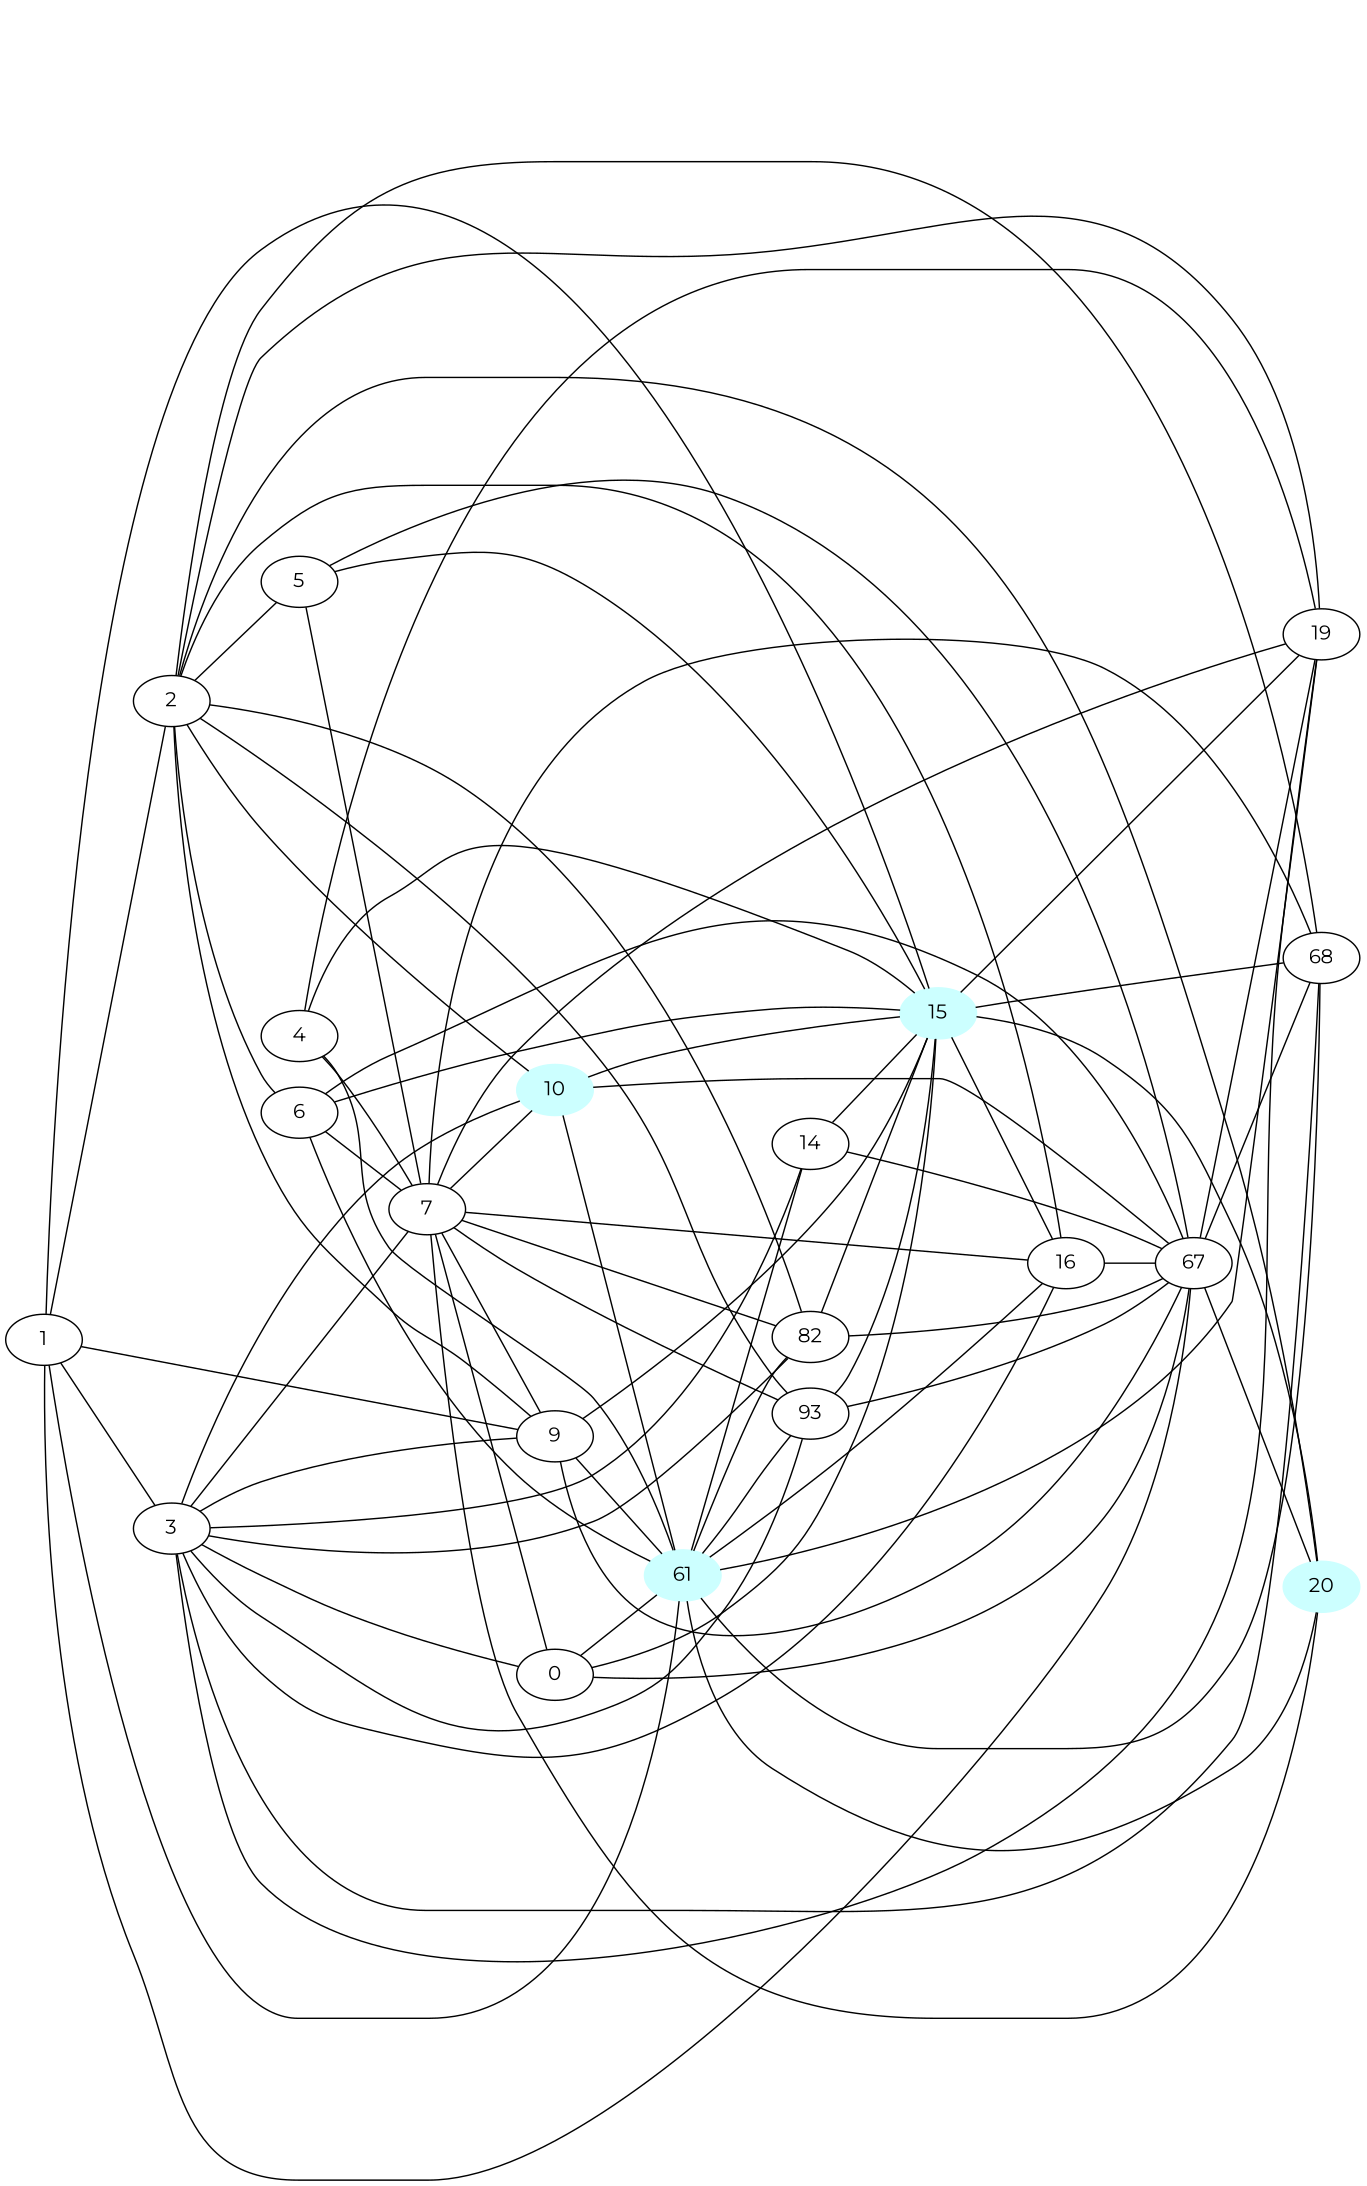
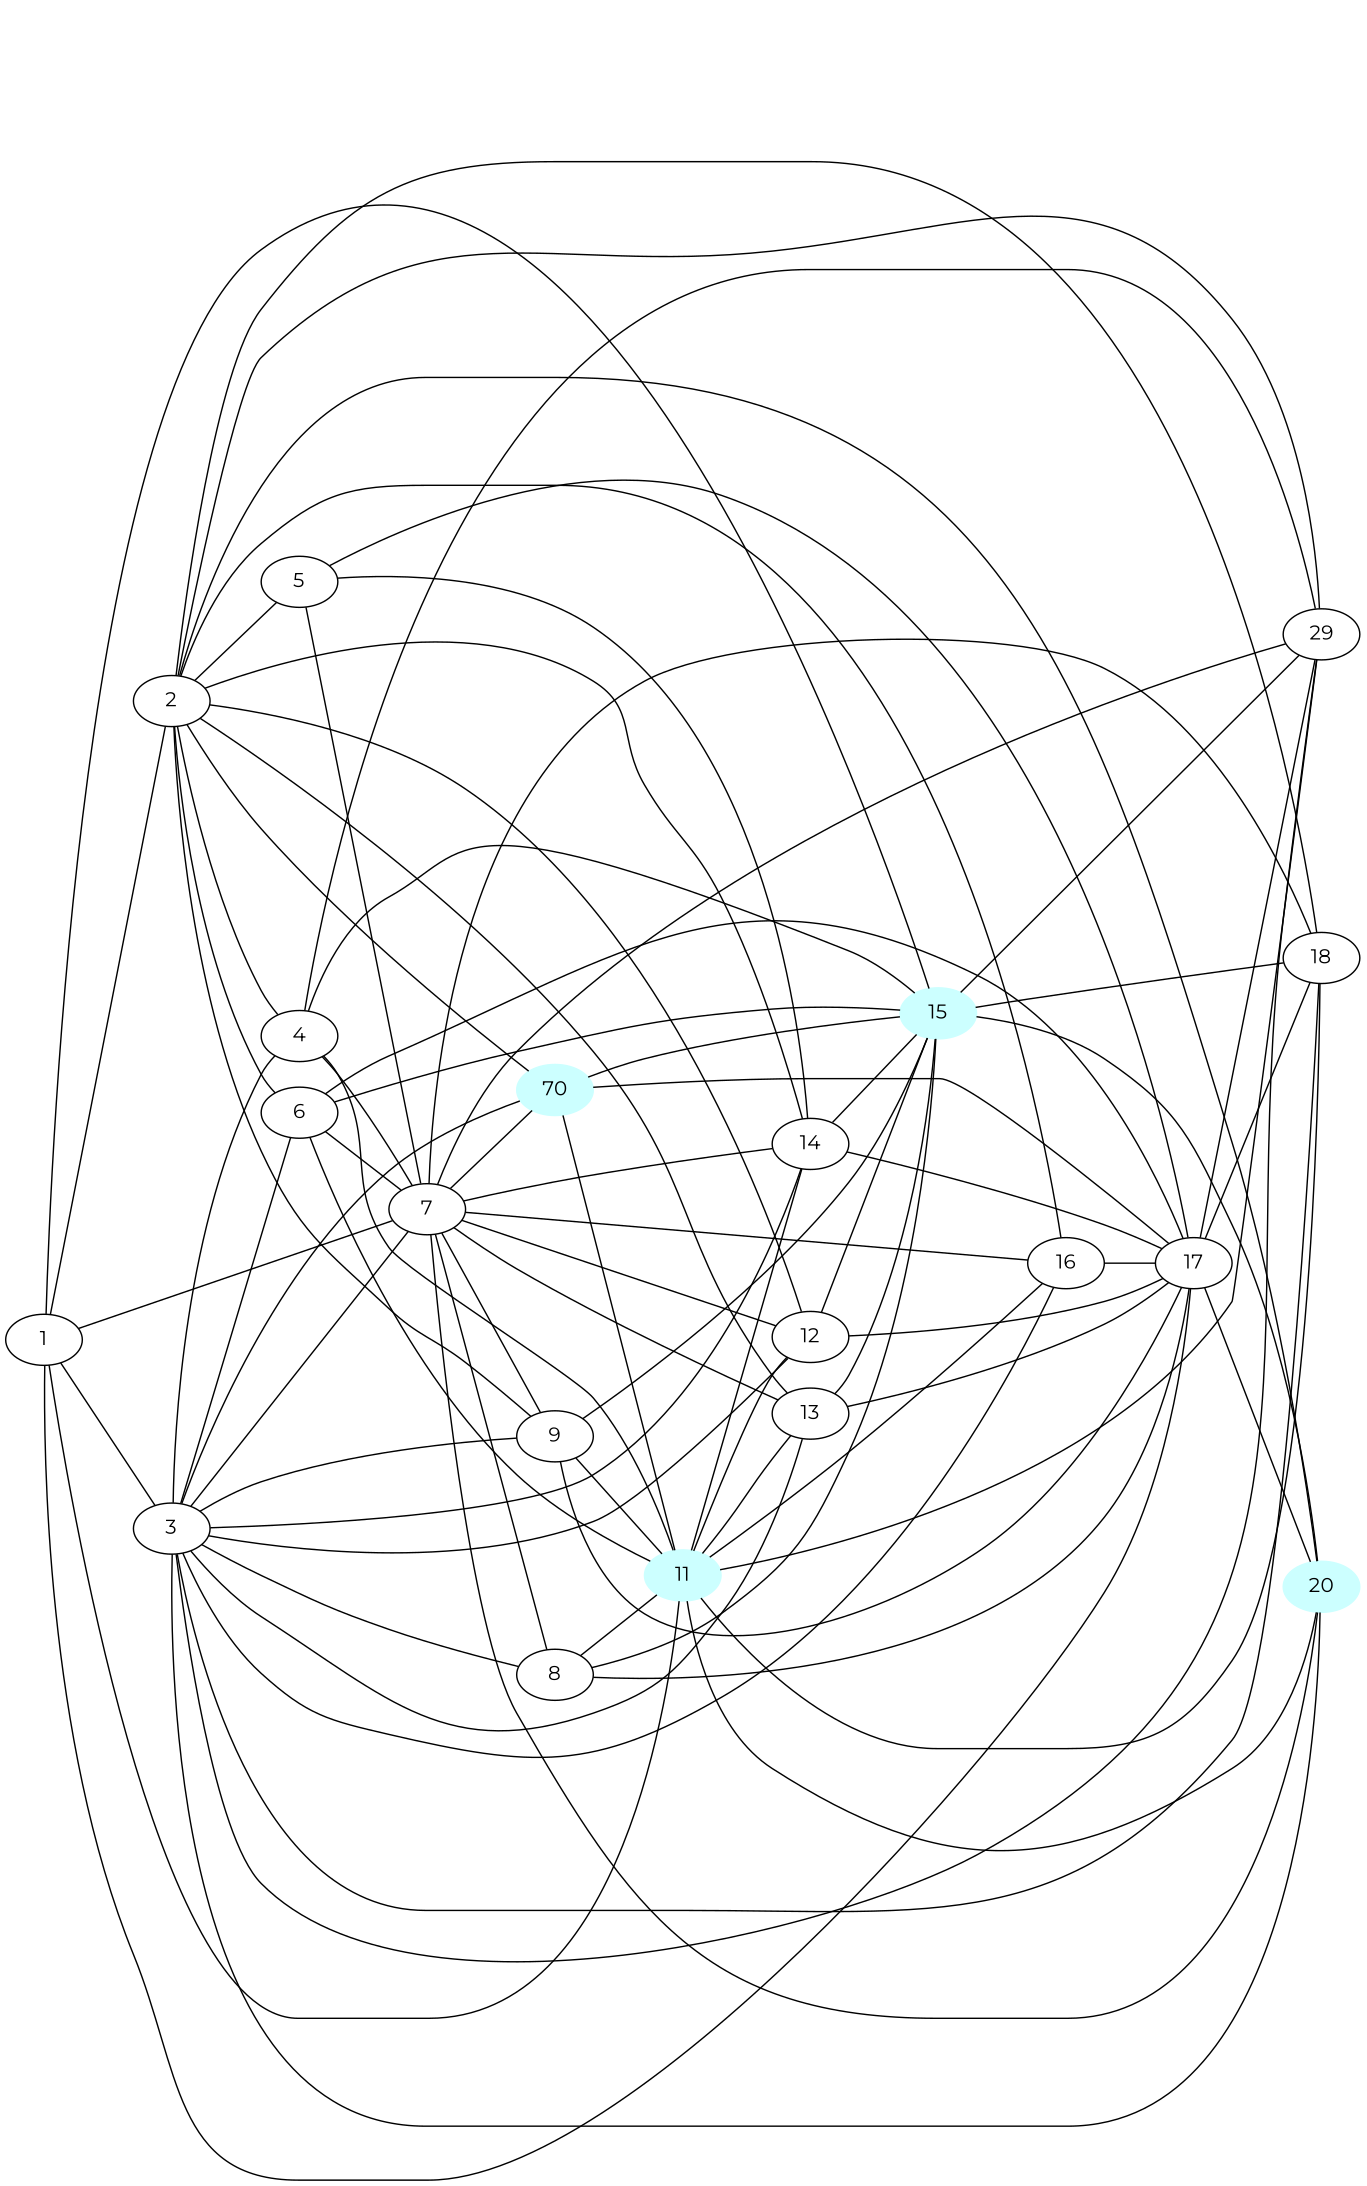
(1322, 634) -> (1322, 634)
(678, 657) -> (691, 731)
none -> (622, 715)
none -> (214, 875)
(1322, 958) -> (1322, 958)
(555, 1090) -> (555, 1090)
(1002, 1138) -> none
none -> (617, 1171)
(1194, 1263) -> (1194, 1263)
none -> (197, 1272)
none -> (236, 1320)
(811, 1337) -> (811, 1337)
(300, 1388) -> (236, 1275)
(811, 1414) -> (811, 1414)
(683, 1575) -> (683, 1575)
(555, 1675) -> (555, 1675)
none -> (716, 2126)
